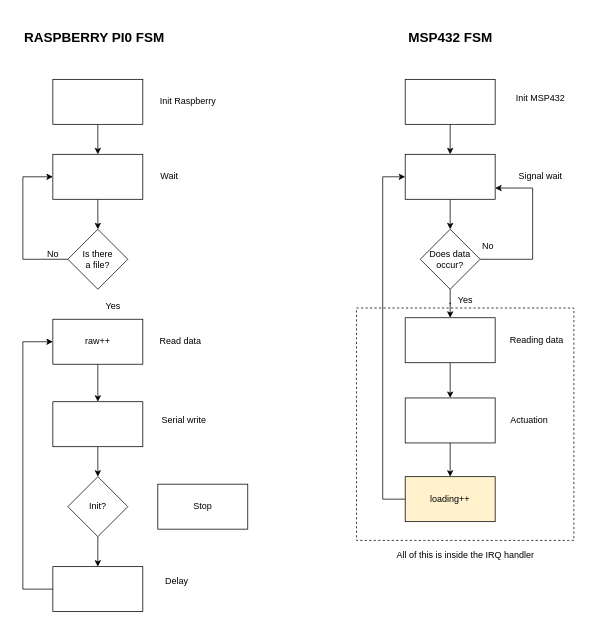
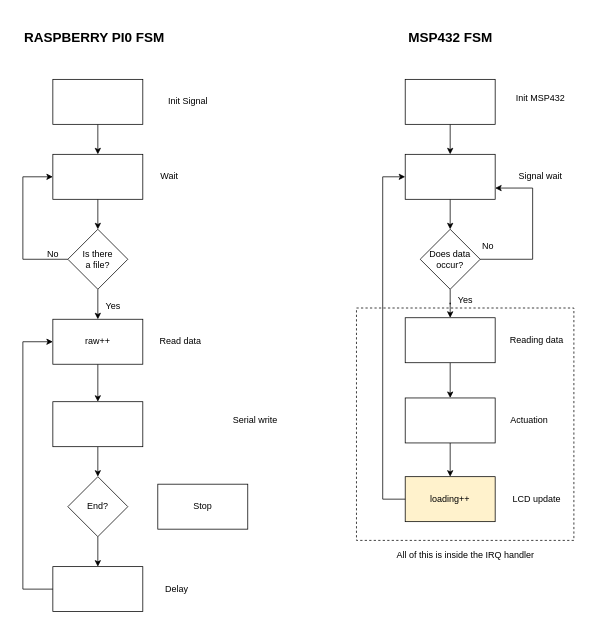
(188, 102) -> (188, 102)
none -> (98, 312)
(184, 420) -> (255, 420)
none -> (537, 499)
(98, 507) -> (98, 507)
(177, 582) -> (177, 589)
